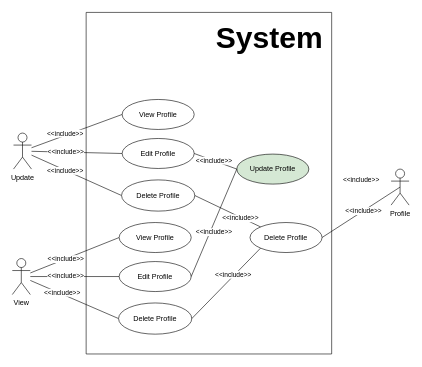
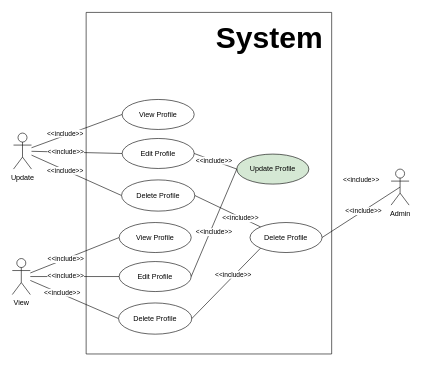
(400, 213) -> (400, 213)
